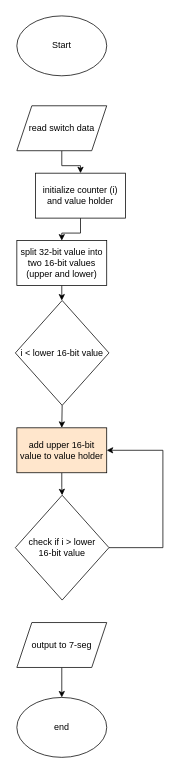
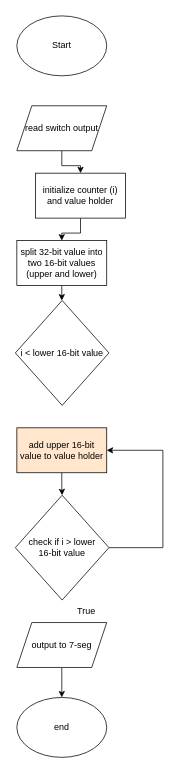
(62, 128) -> (62, 128)
(62, 421) -> none
none -> (87, 612)
